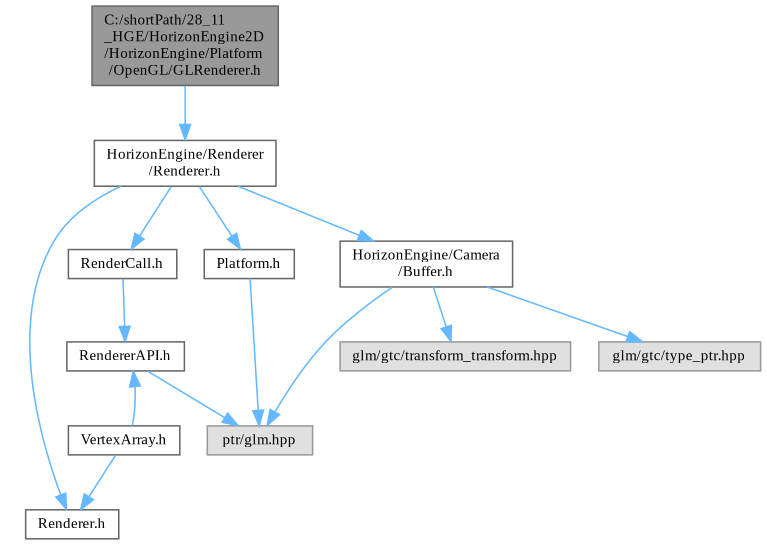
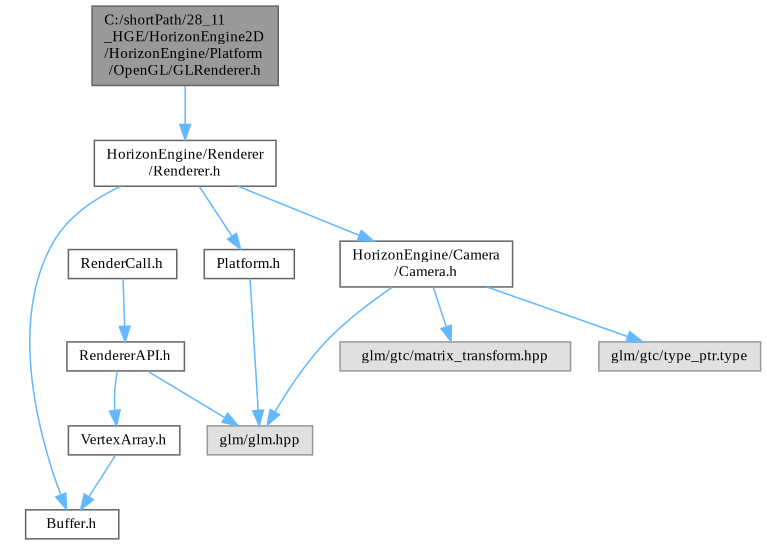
(155, 211) -> none
(426, 264) -> (426, 264)
(455, 356) -> (455, 356)
(680, 356) -> (680, 356)
(135, 406) -> (115, 391)
(260, 440) -> (260, 440)
(72, 524) -> (72, 524)
